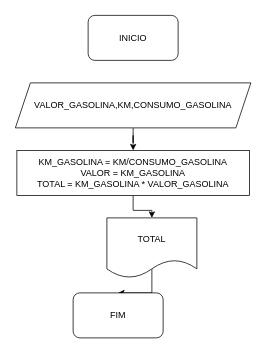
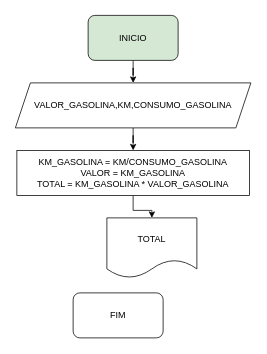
(133, 38) -> (133, 38)
none -> (133, 72)
(152, 282) -> none
